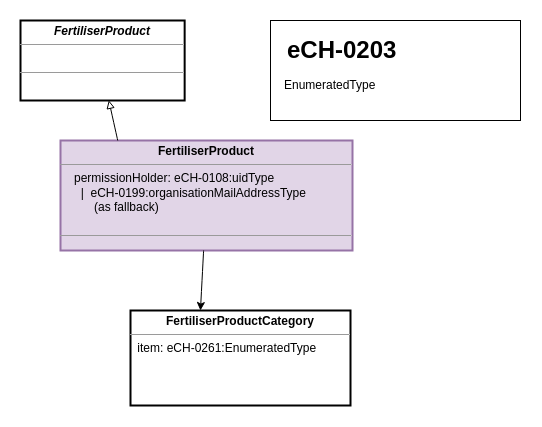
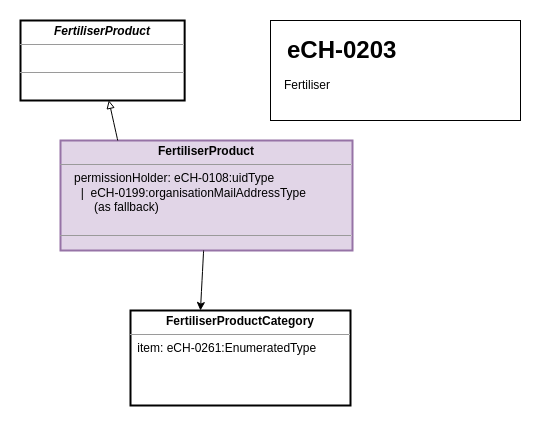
(332, 86) -> (313, 86)
